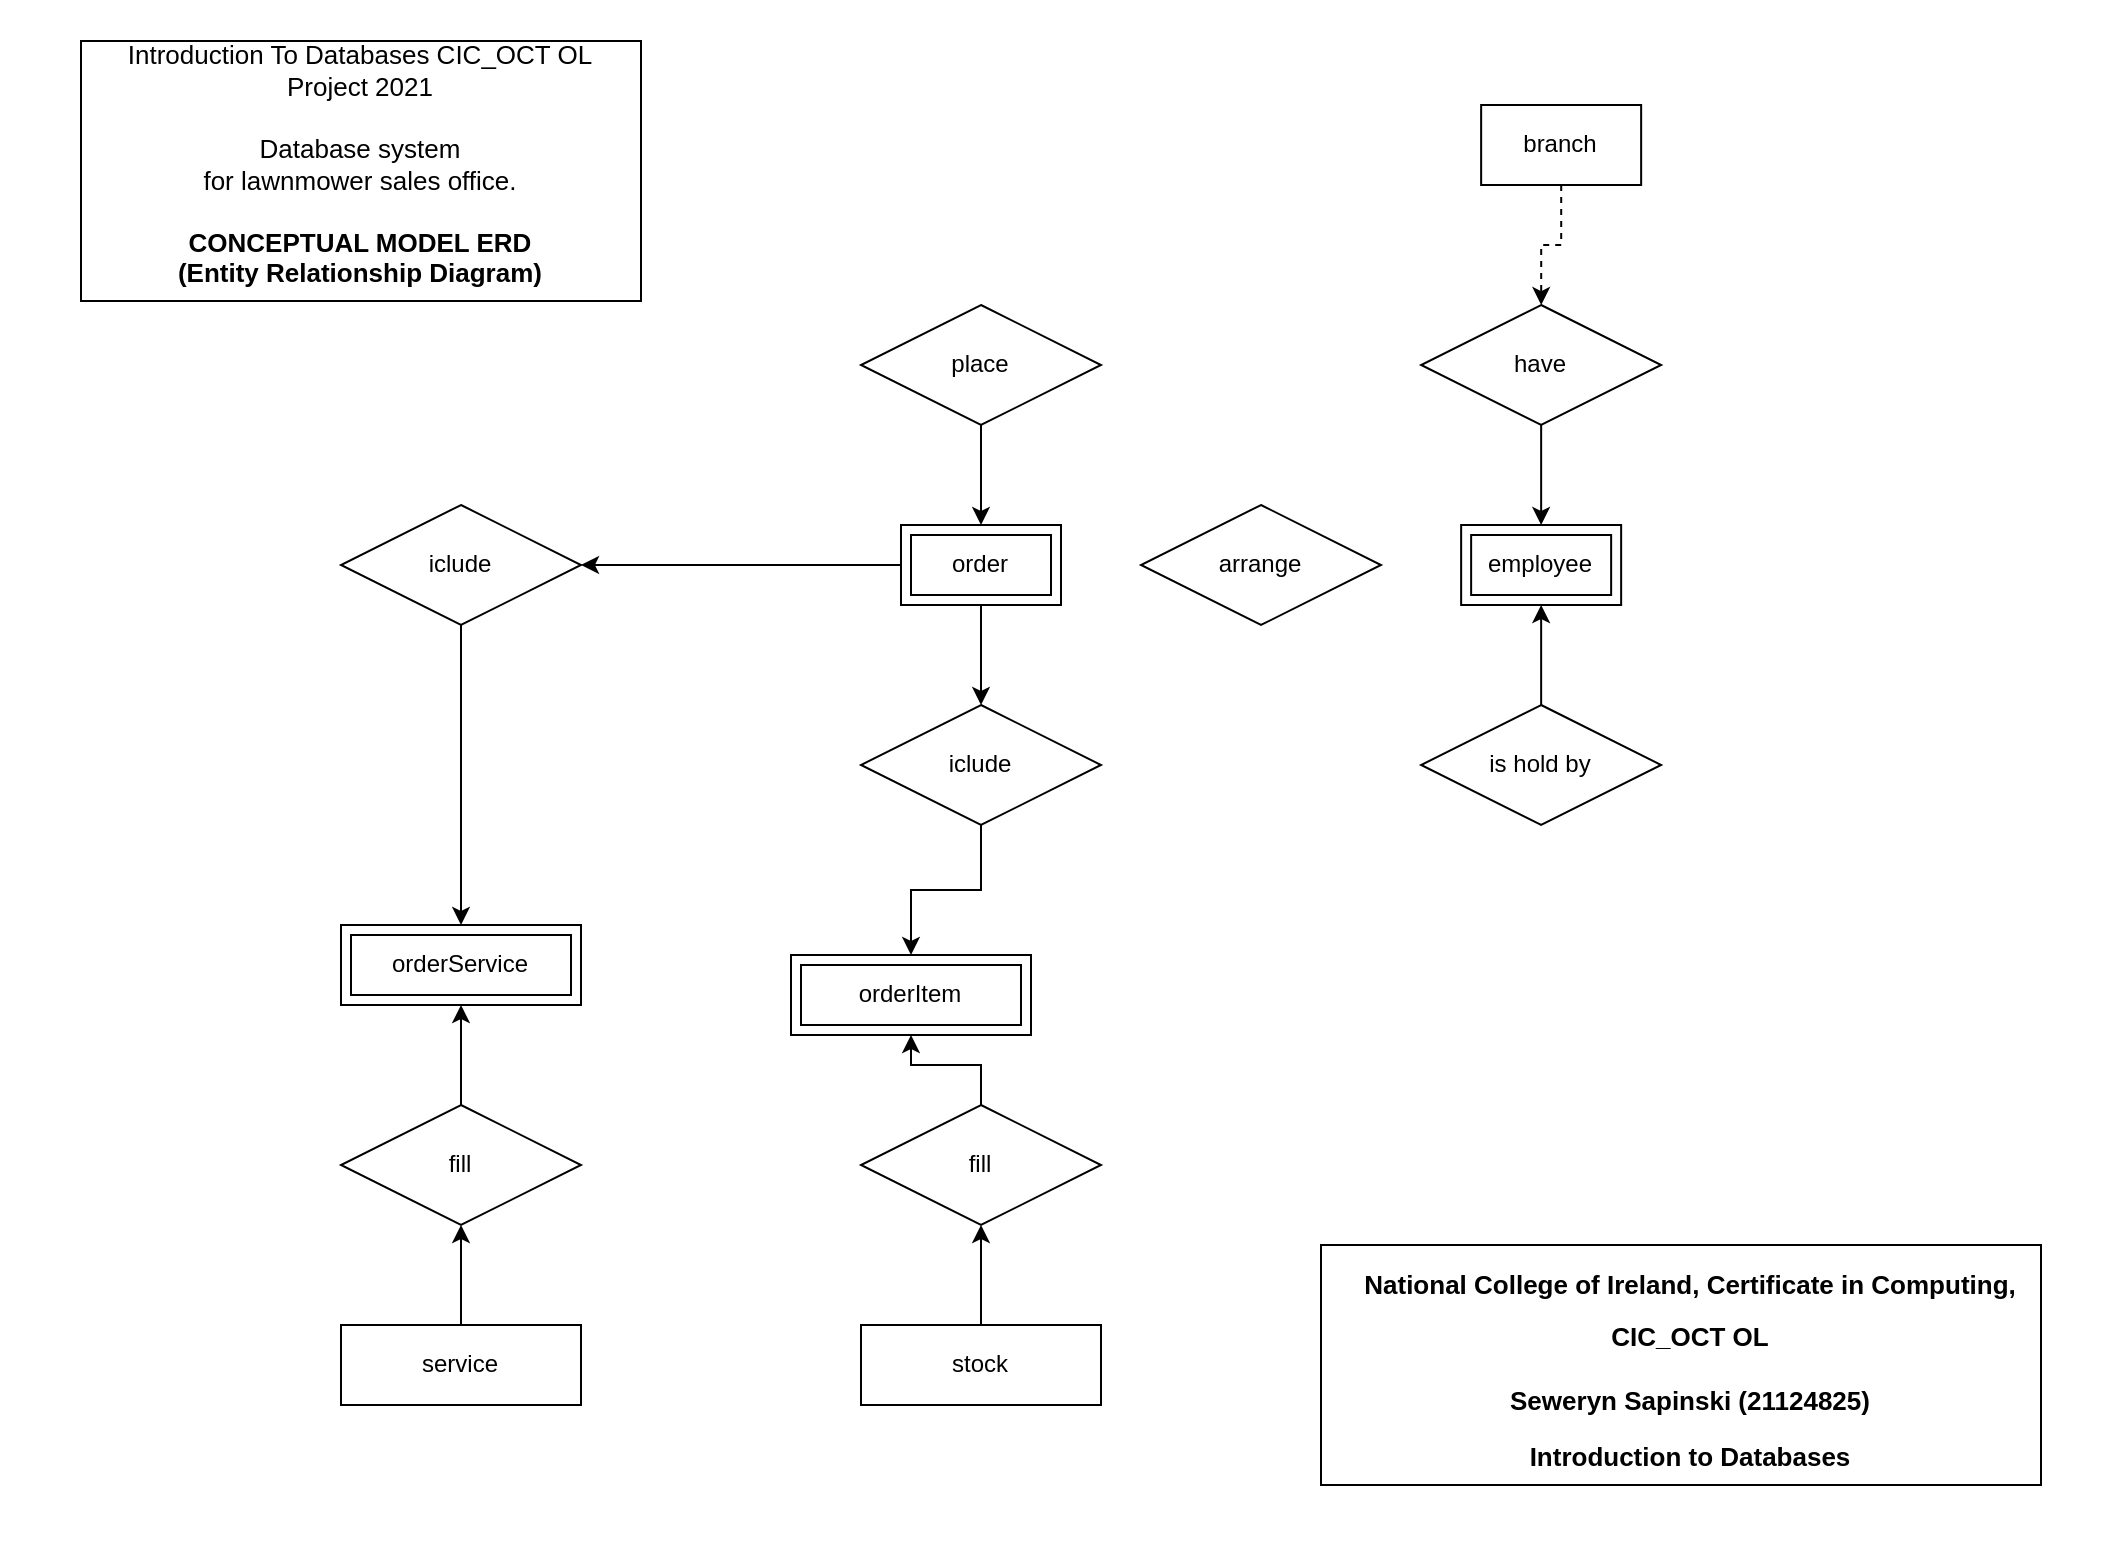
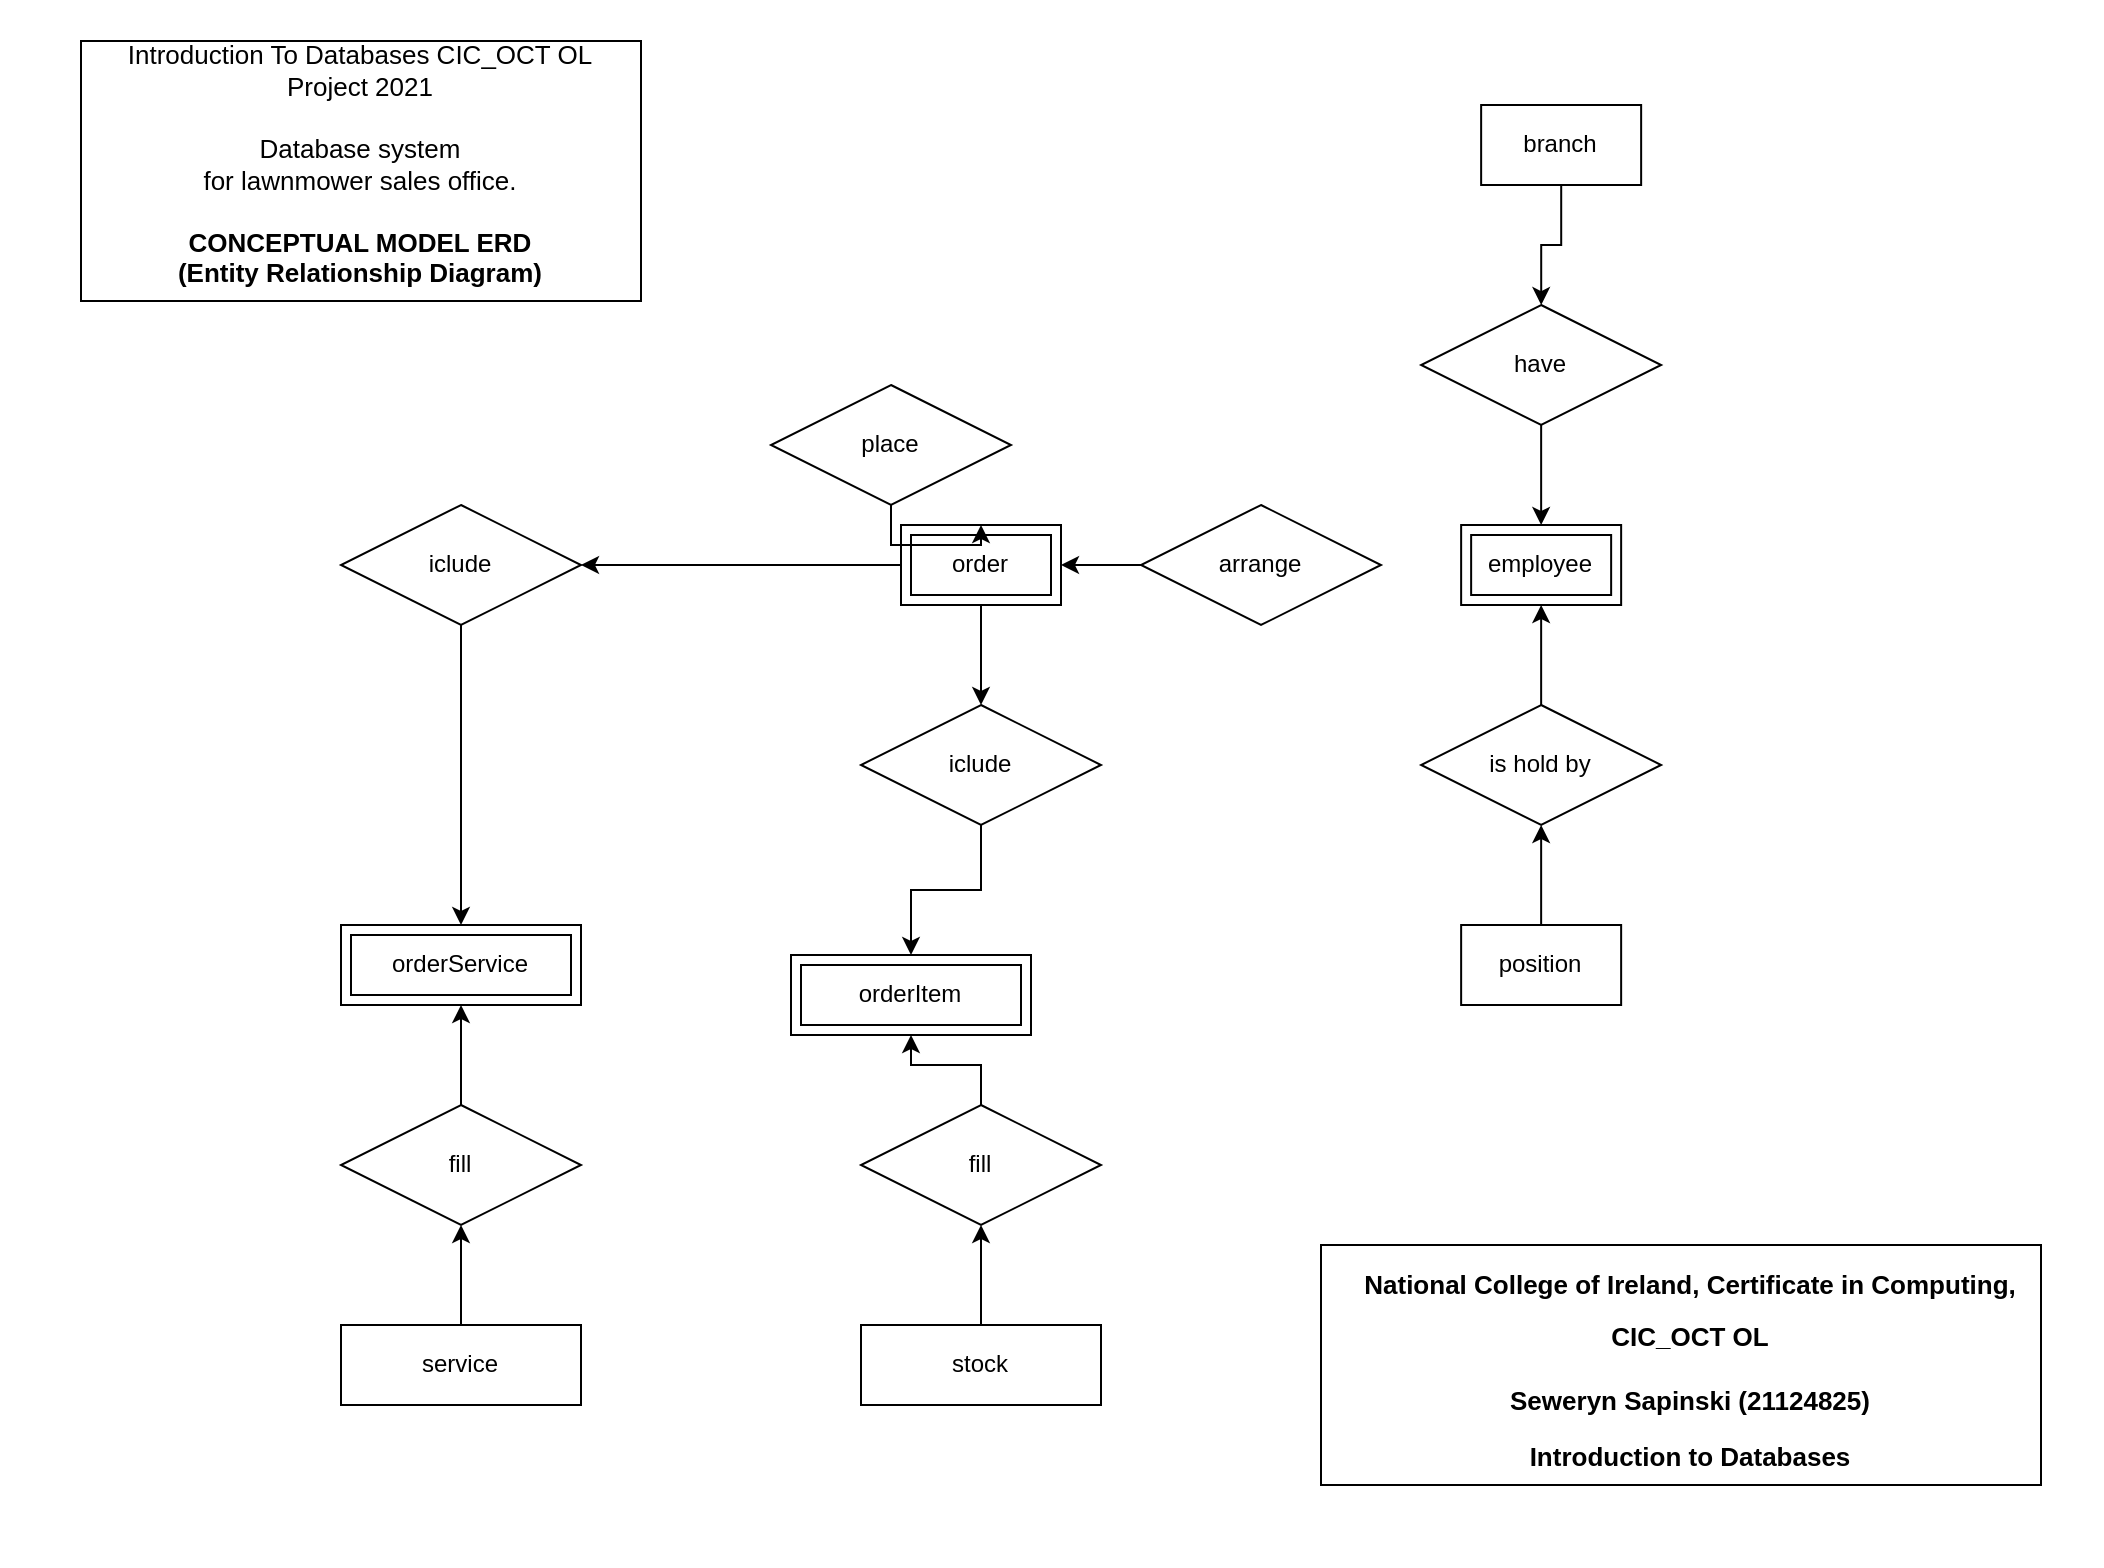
(1559, 245) -> (1559, 245)
(981, 365) -> (891, 445)
none -> (1108, 565)
none -> (1541, 882)
none -> (1541, 965)
